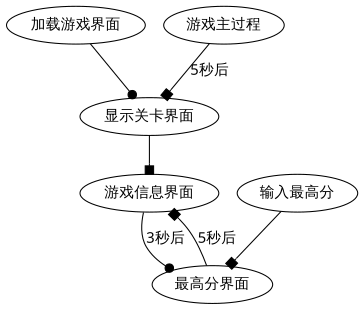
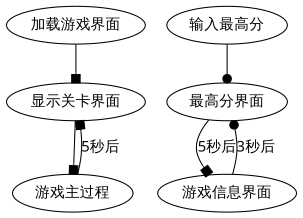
(110, 68) -> (76, 58)
(149, 150) -> (75, 142)
(259, 235) -> (227, 59)
